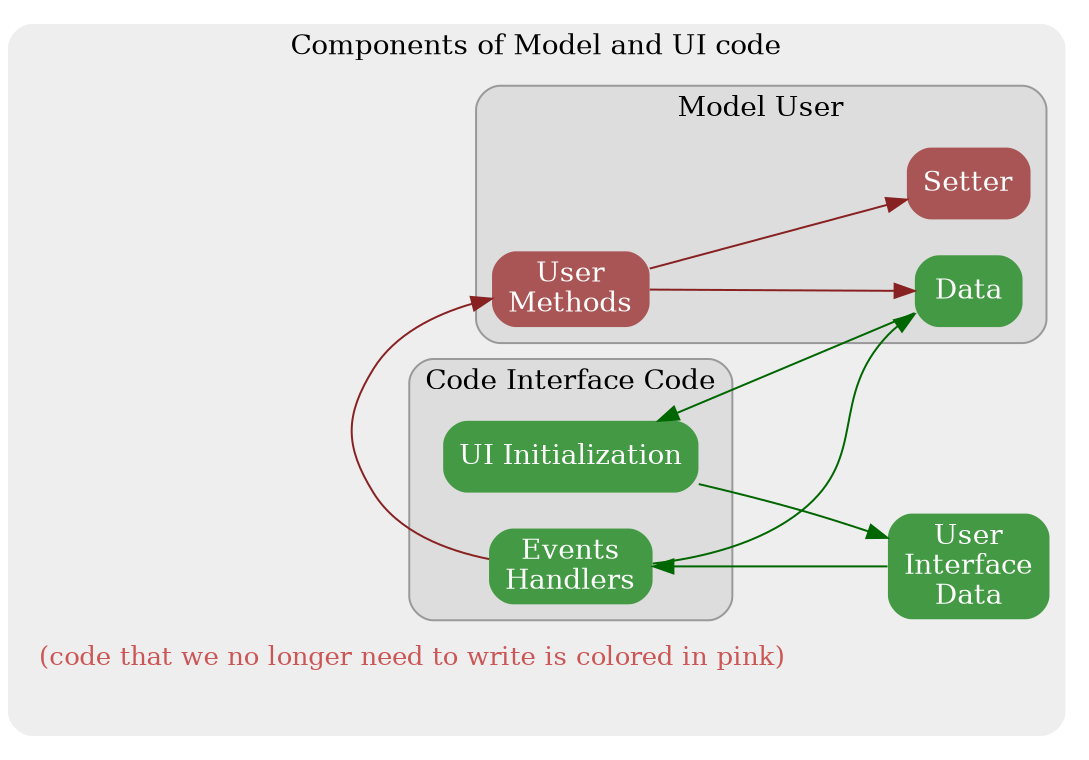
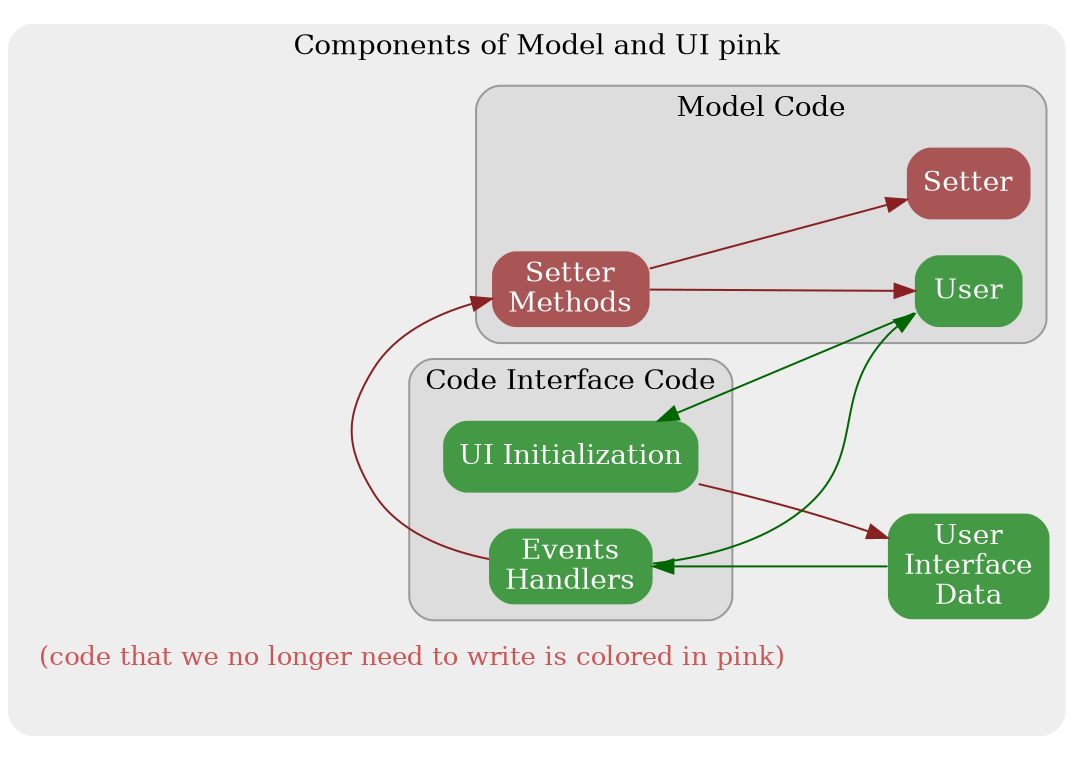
(537, 47) -> (537, 47)
(761, 109) -> (761, 109)
(571, 289) -> (571, 289)
(969, 291) -> (969, 291)
(784, 506) -> (784, 506)
